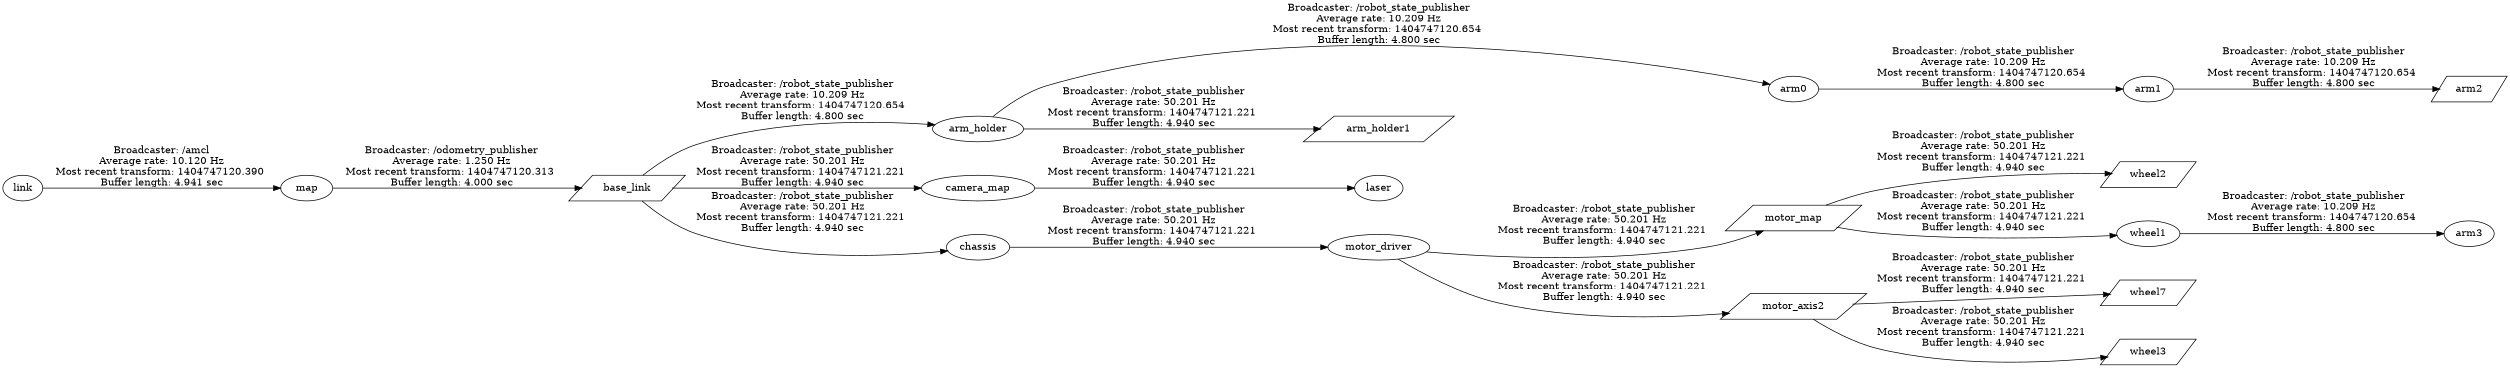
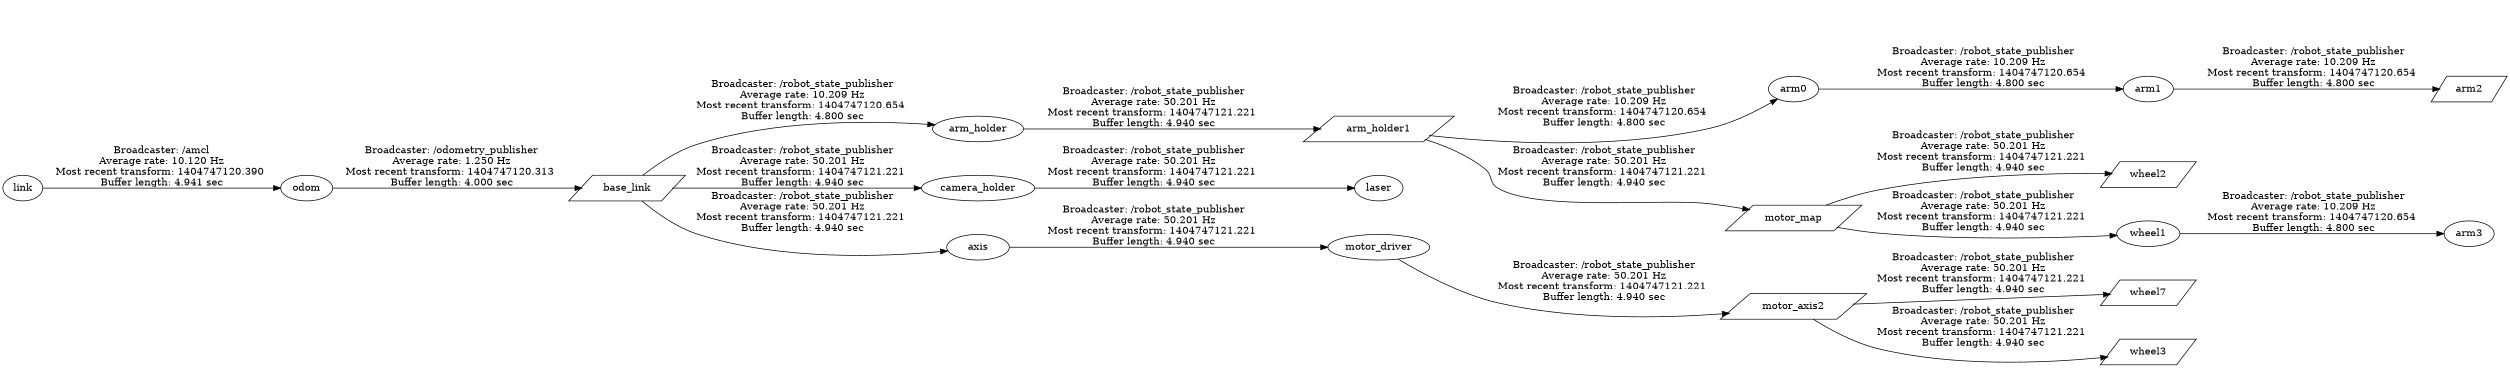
(1373, 46) -> (1603, 142)
(307, 188) -> (307, 188)
(978, 188) -> (978, 188)
(978, 247) -> (978, 247)
(1593, 257) -> (1574, 202)
